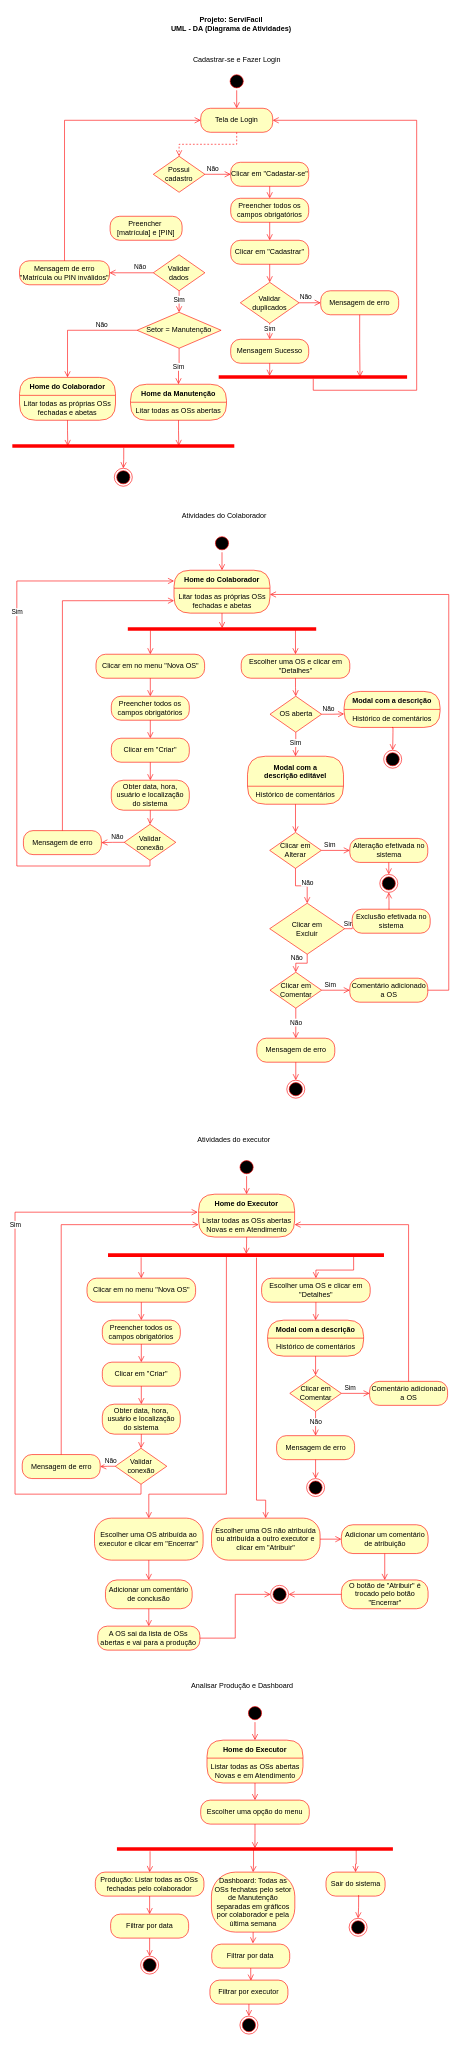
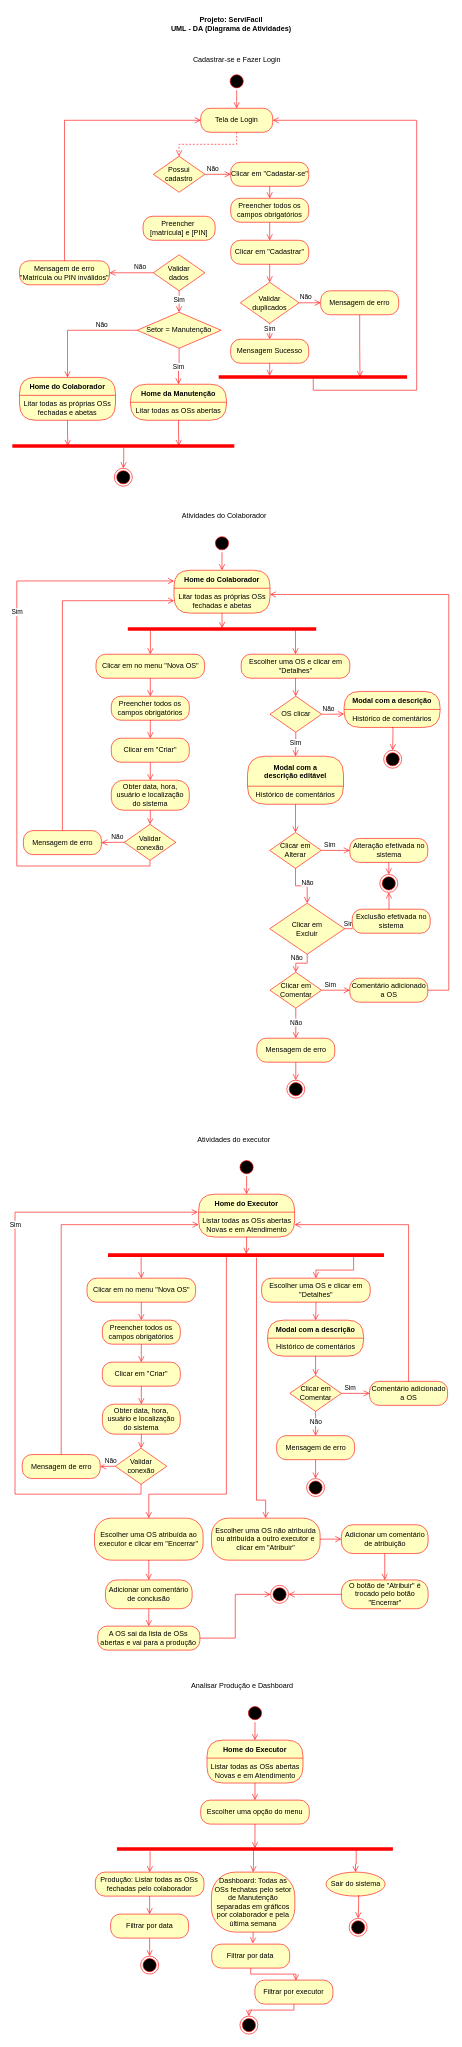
(146, 228) -> (179, 228)
(296, 714) -> (296, 714)
(356, 1884) -> (356, 1884)
(249, 1992) -> (294, 1992)
